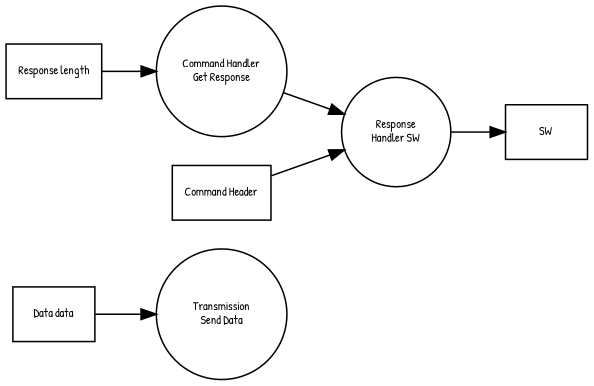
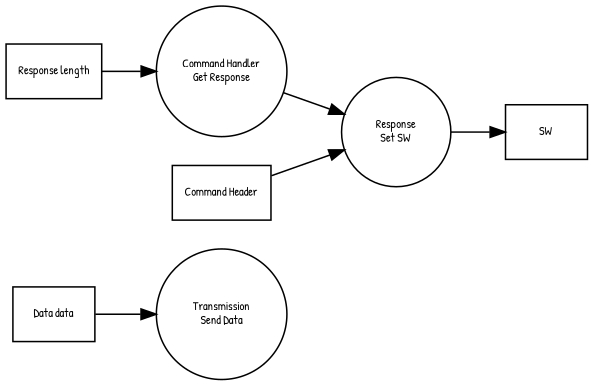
(396, 132) -> (396, 132)
